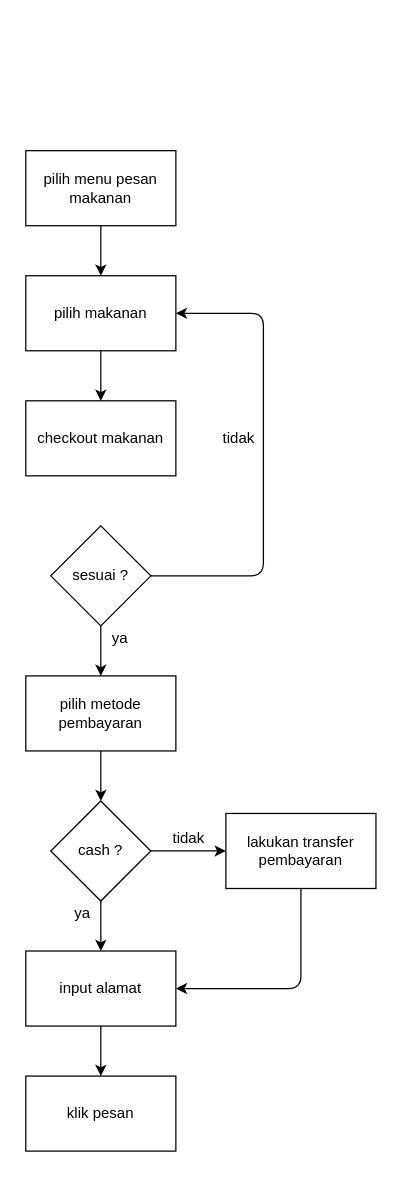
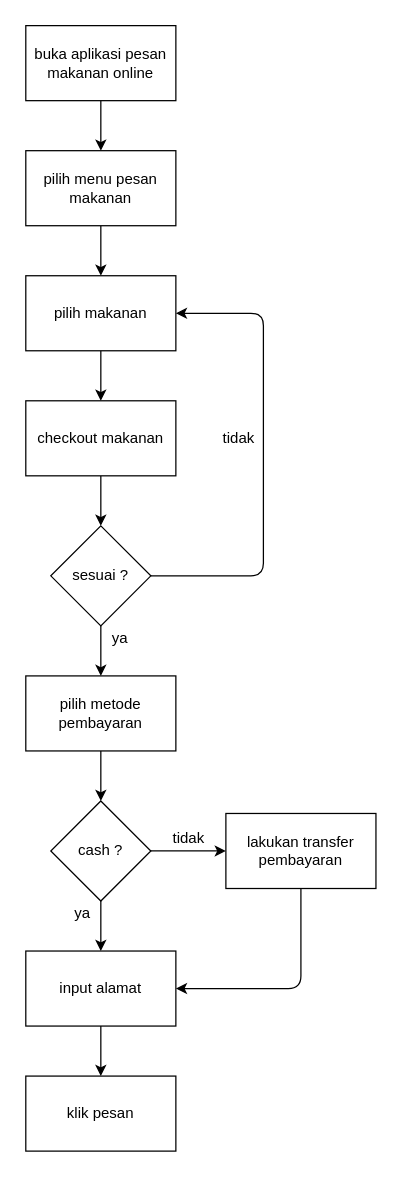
none -> (101, 63)
none -> (101, 122)
none -> (101, 497)
